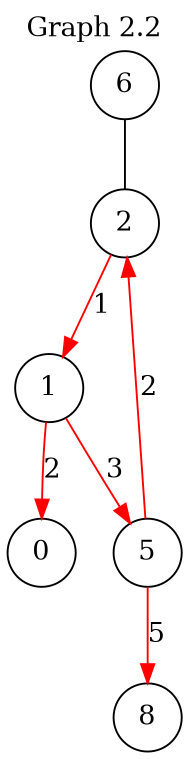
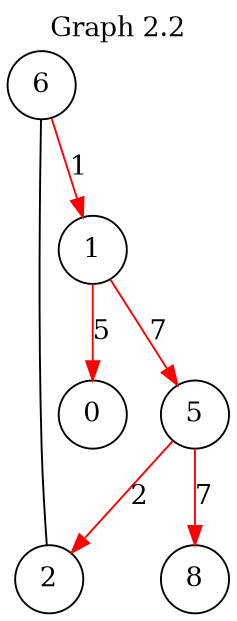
(91, 297) -> (64, 158)
(53, 470) -> (102, 332)
(115, 470) -> (159, 332)
(157, 635) -> (204, 497)
